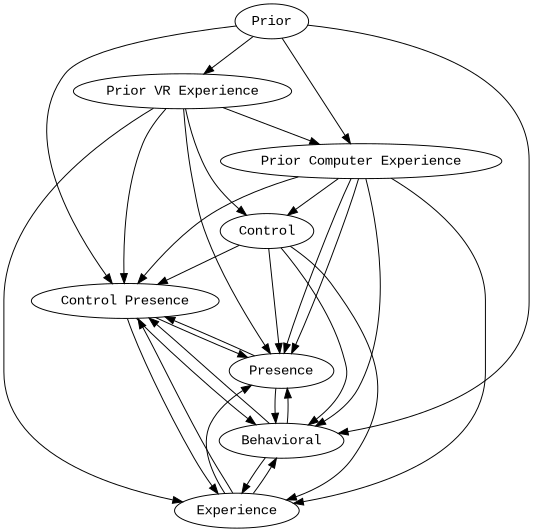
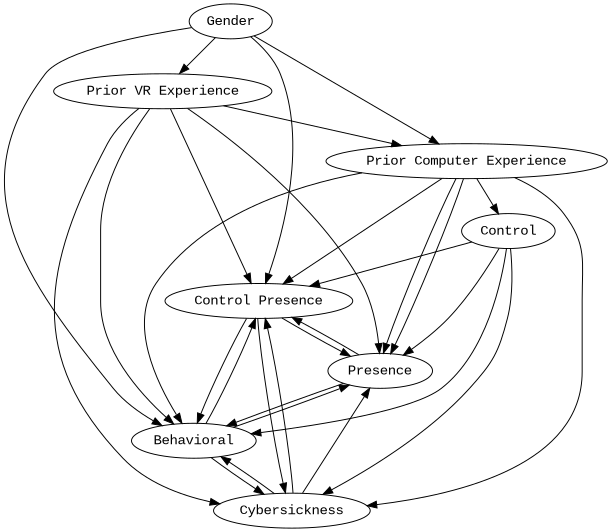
(272, 21) -> (231, 21)
(203, 164) -> (101, 268)
(237, 511) -> (292, 511)
